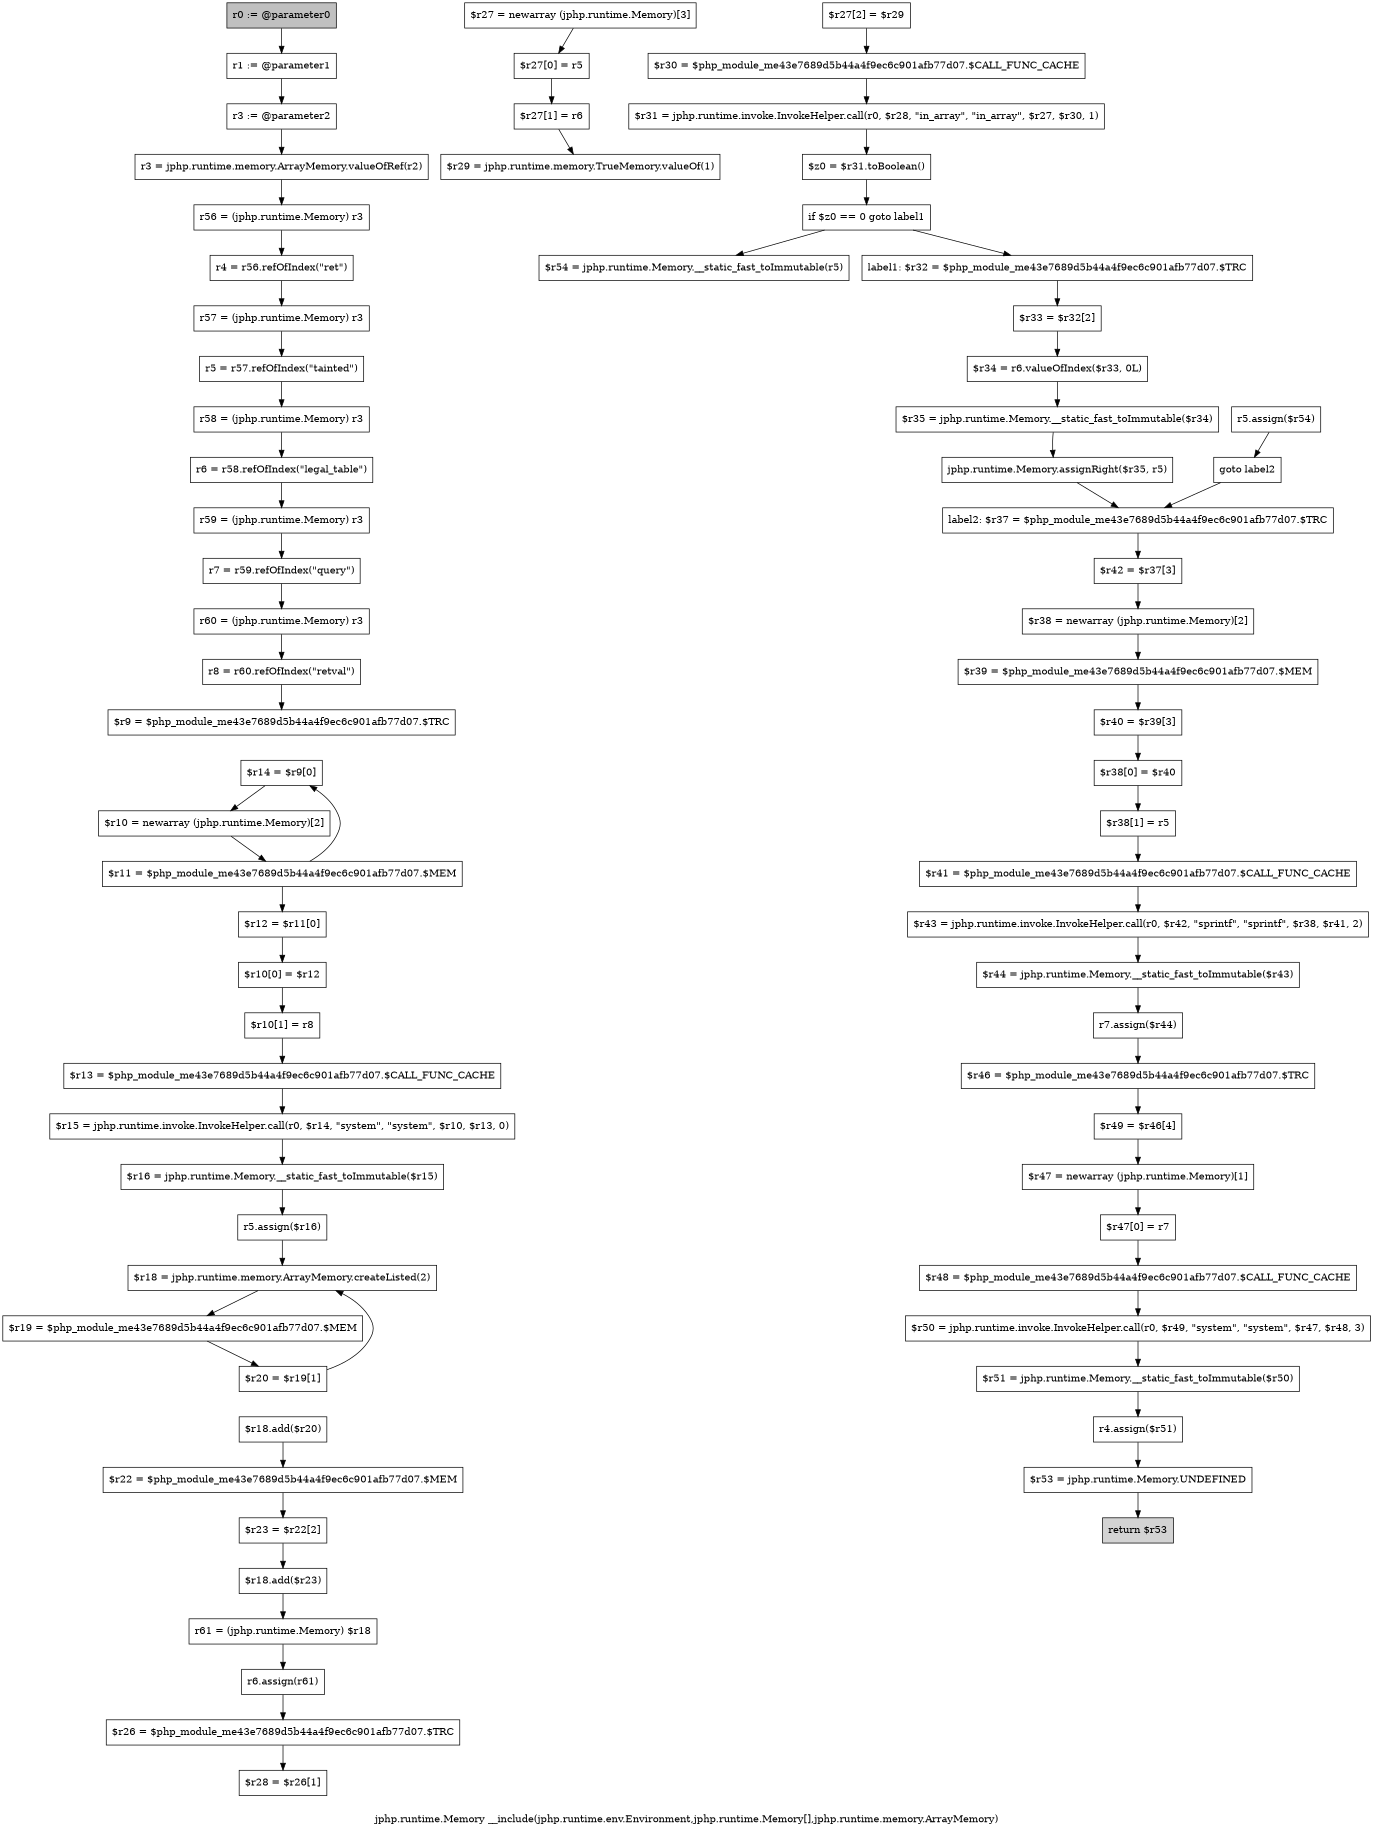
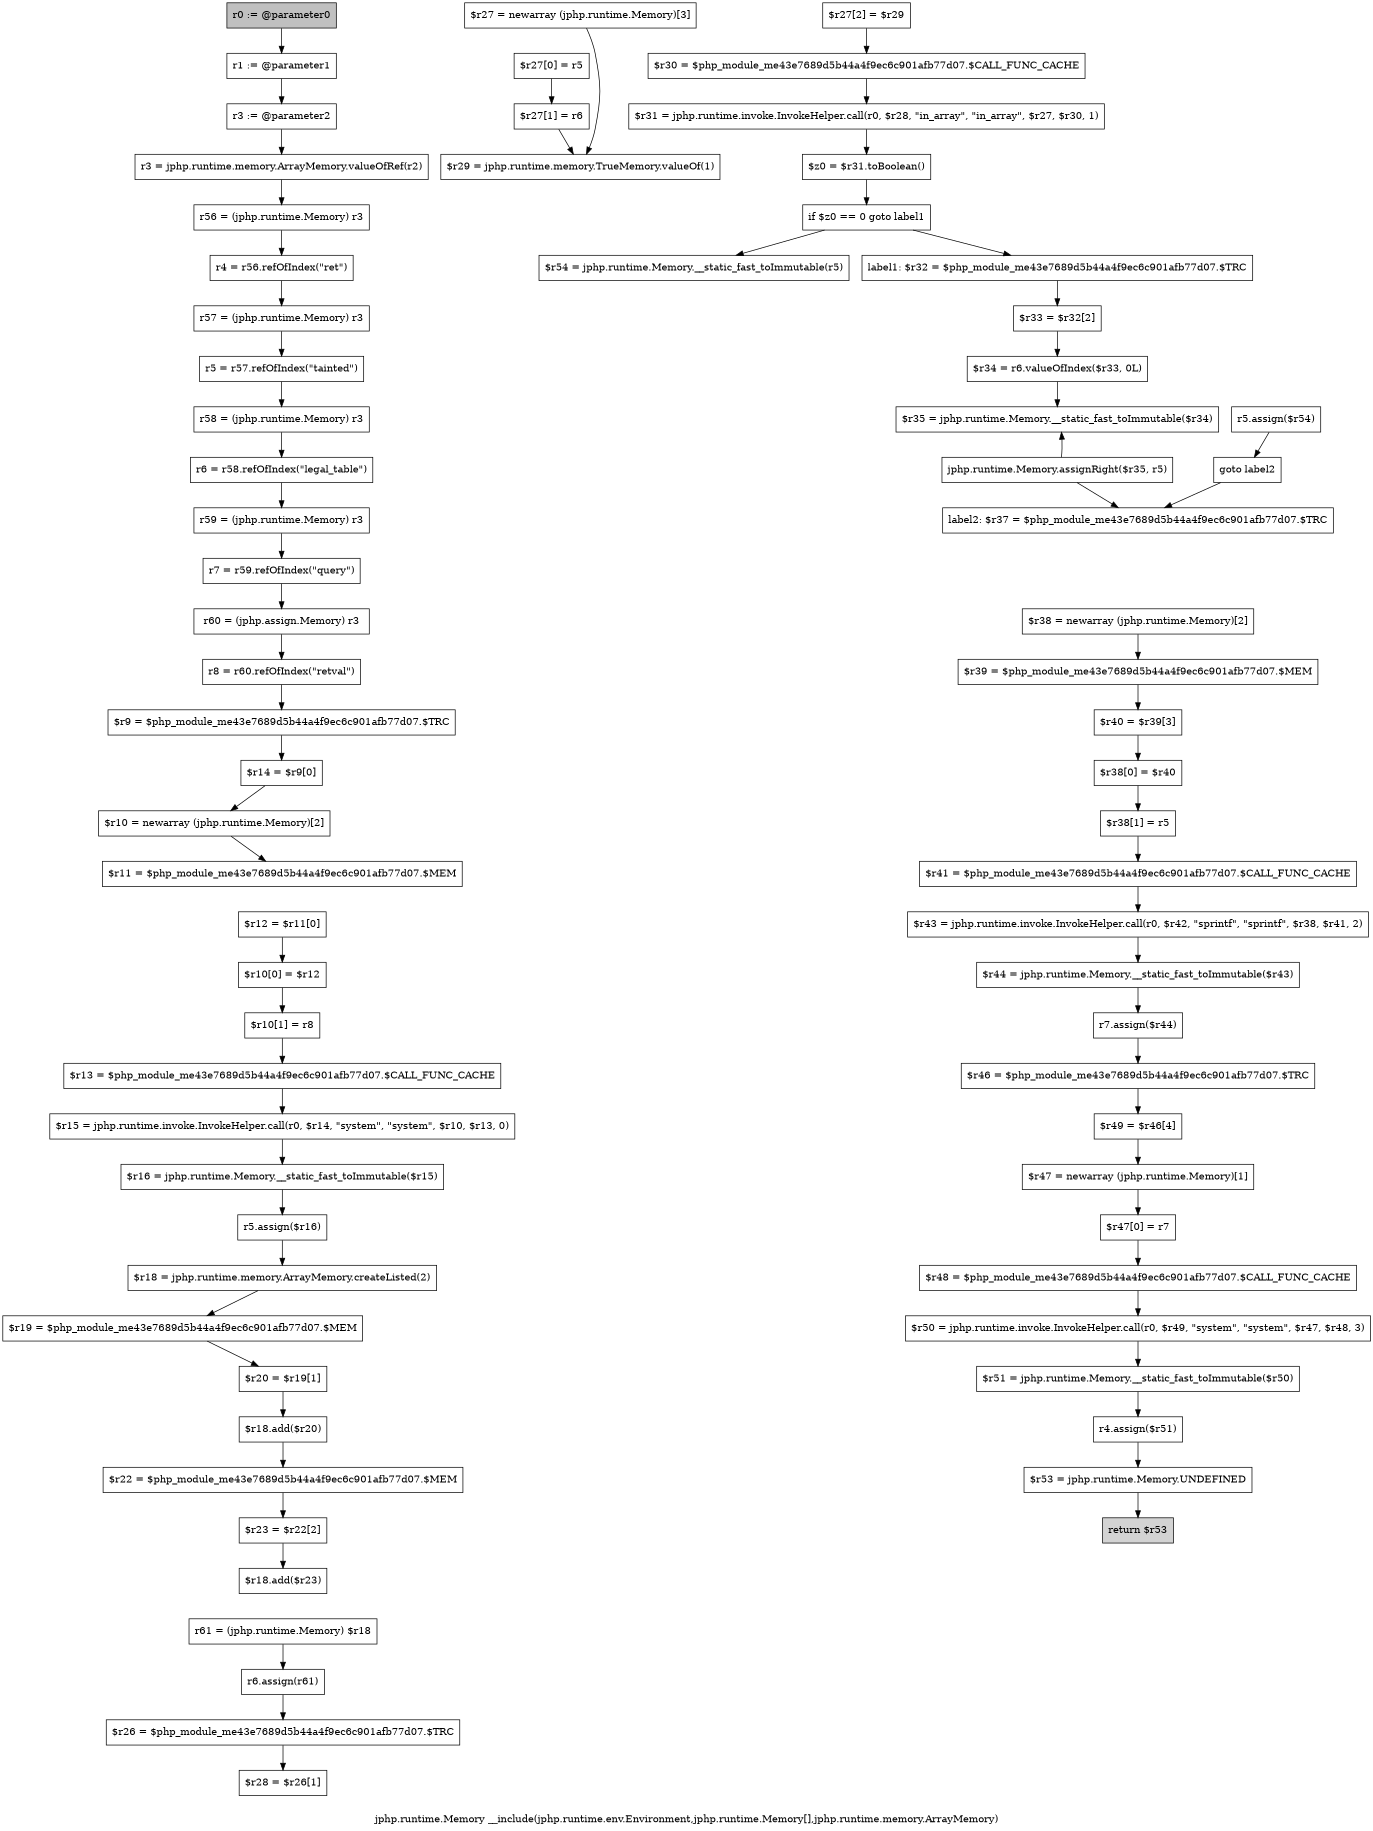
(568, 38) -> (600, 88)
(1053, 441) -> (1062, 448)
(1138, 571) -> none
(282, 621) -> (282, 621)
(340, 827) -> (282, 744)
(282, 896) -> none
(371, 1336) -> (283, 1401)
(283, 1603) -> none
